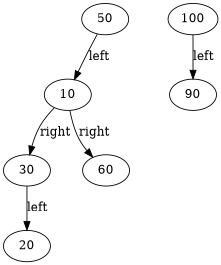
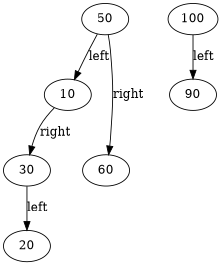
(76, 132) -> (113, 90)
